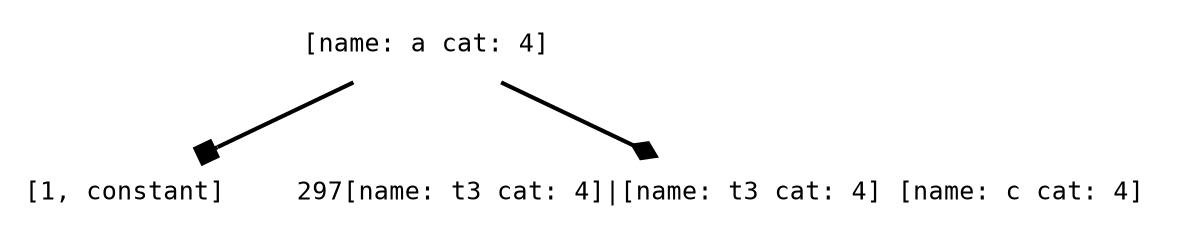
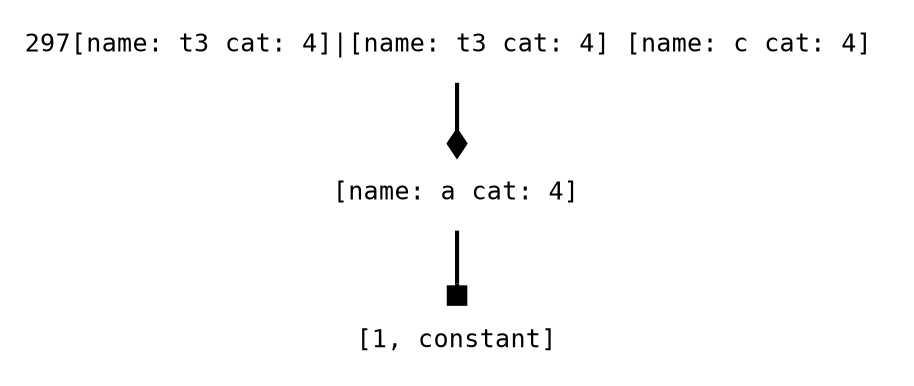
(567, 114) -> (457, 107)
